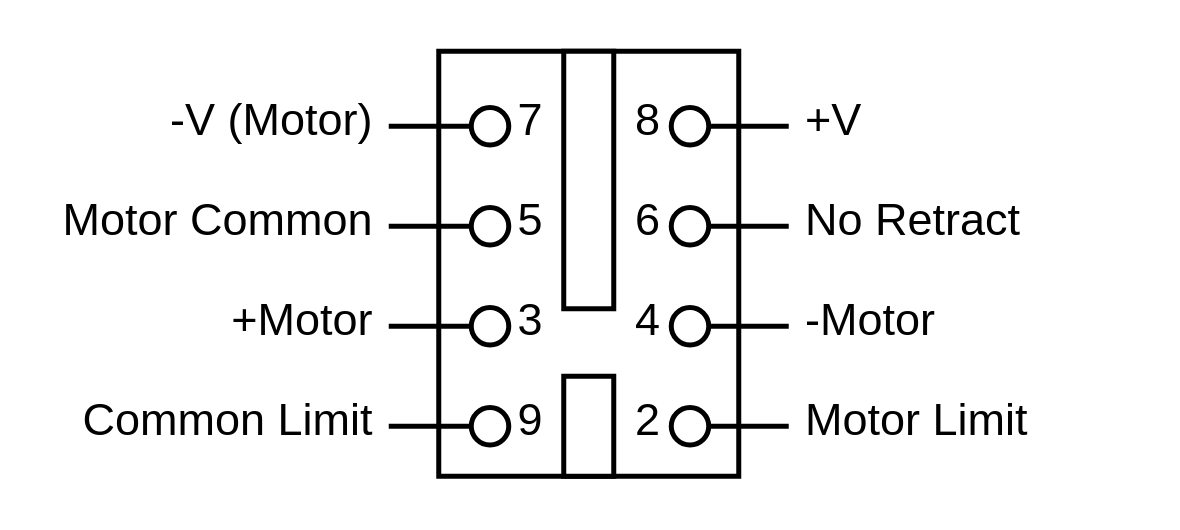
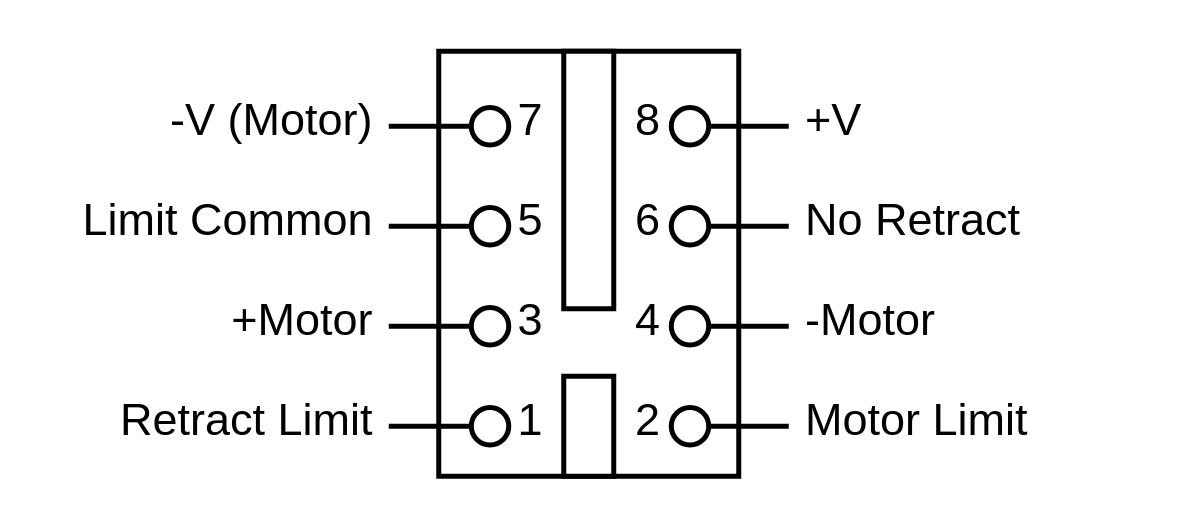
(228, 221) -> (240, 221)
(240, 421) -> (228, 421)
(531, 421) -> (531, 421)
